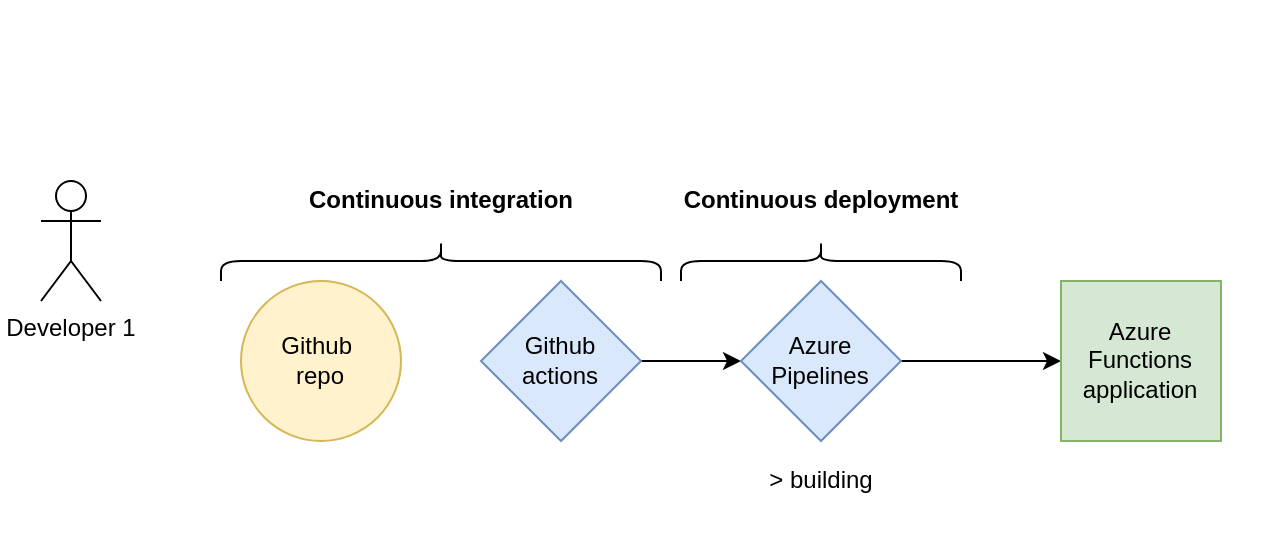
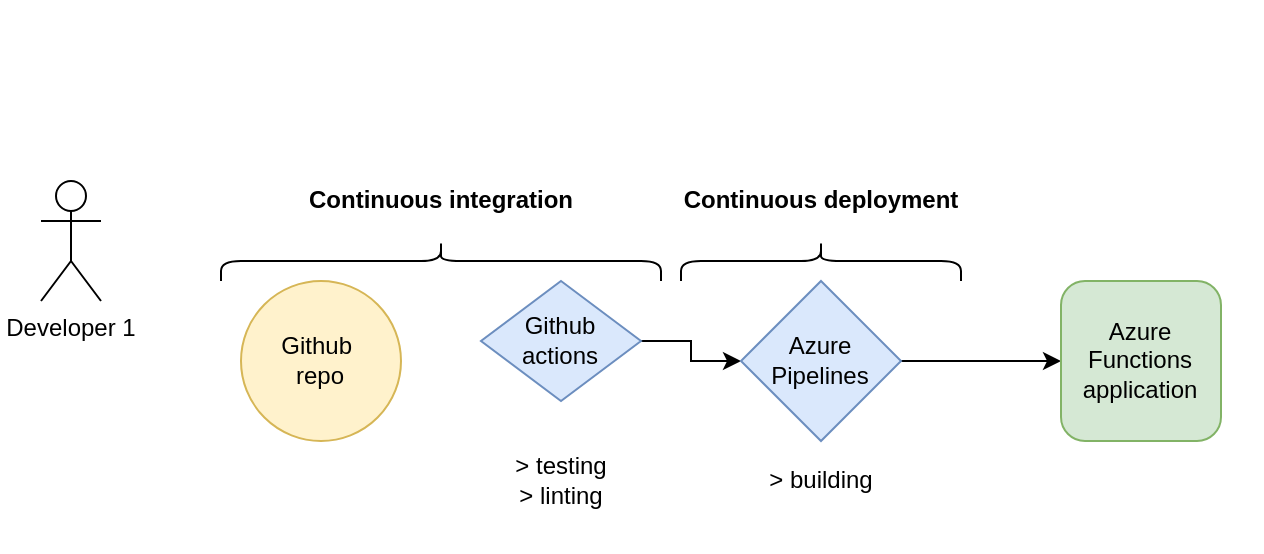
(561, 361) -> (561, 341)
(1141, 361) -> (1141, 361)
none -> (561, 481)
